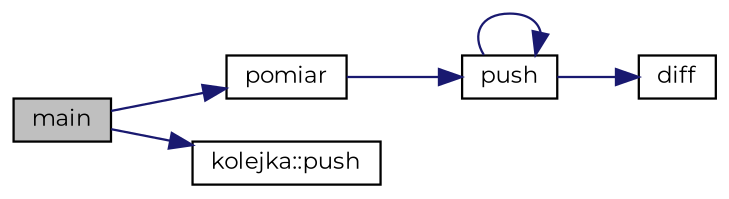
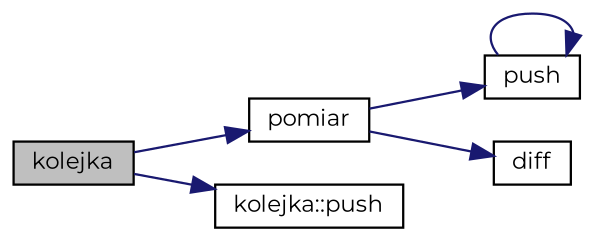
(586, 77) -> (420, 142)
(62, 120) -> (74, 163)
